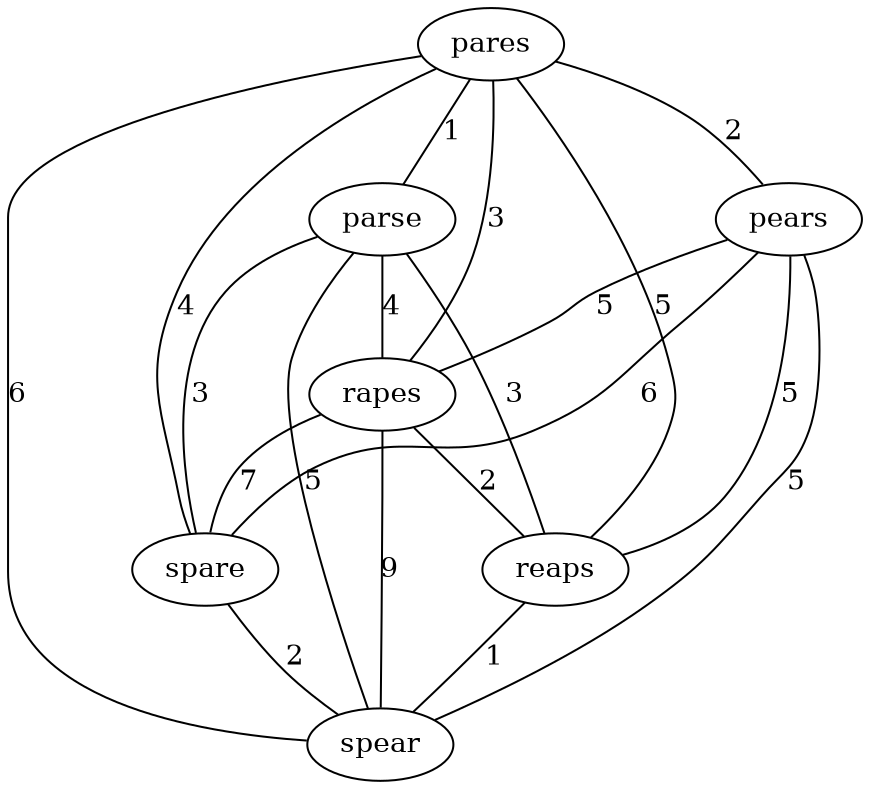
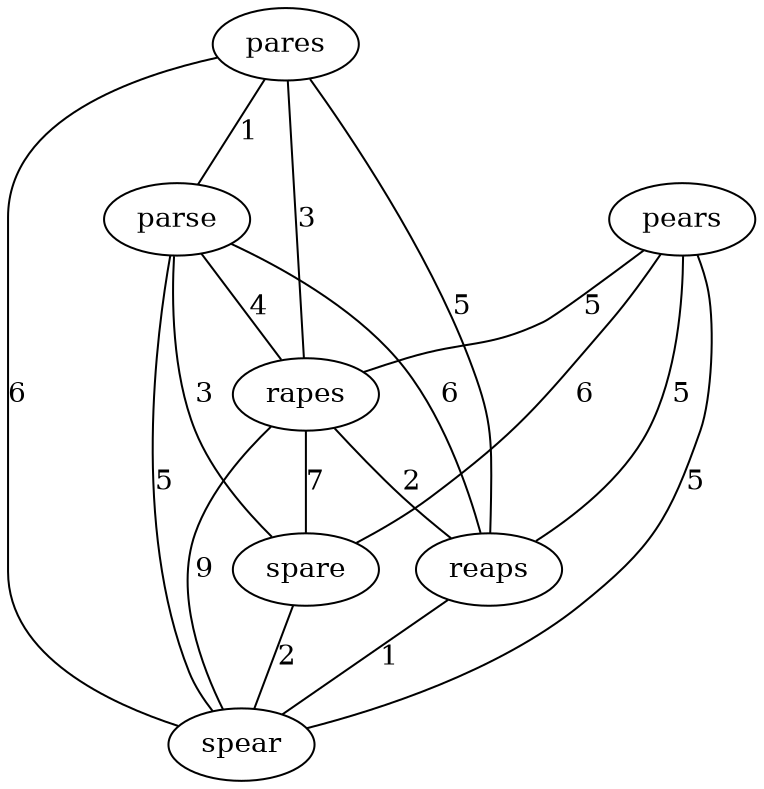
(670, 106) -> none
(201, 248) -> none
(515, 394) -> (451, 394)
